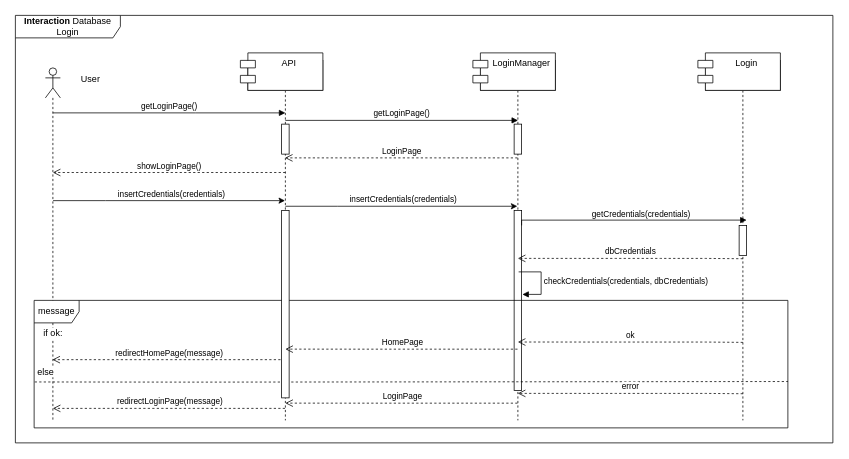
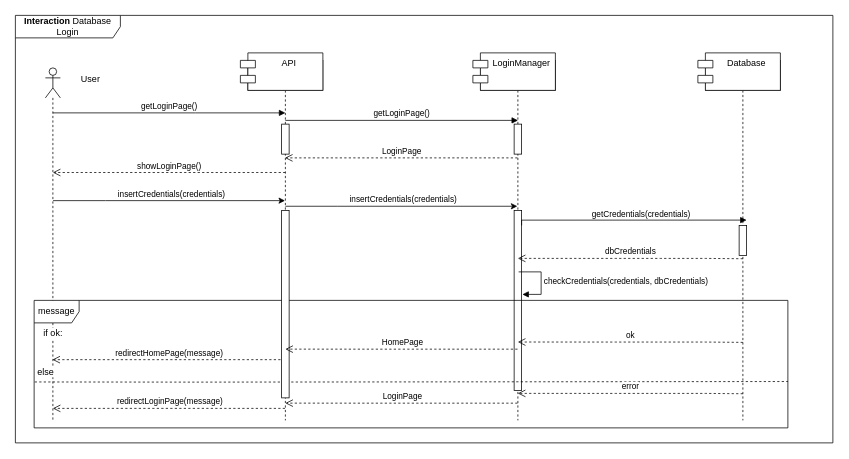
(747, 64) -> (747, 64)
